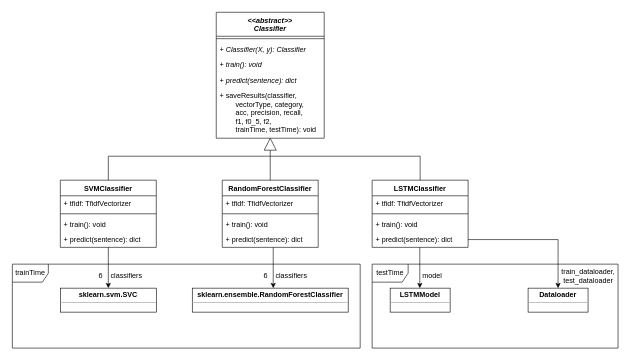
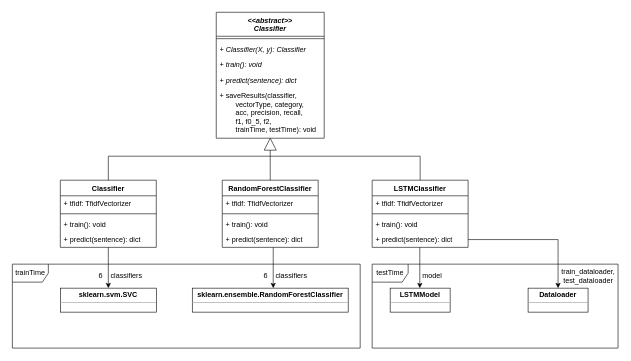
(108, 188) -> (108, 188)
